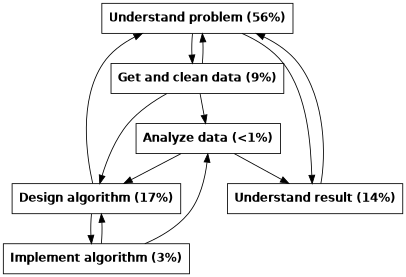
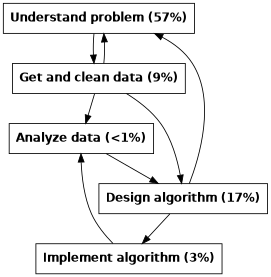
(197, 18) -> (99, 18)
(315, 199) -> none
(102, 233) -> none
